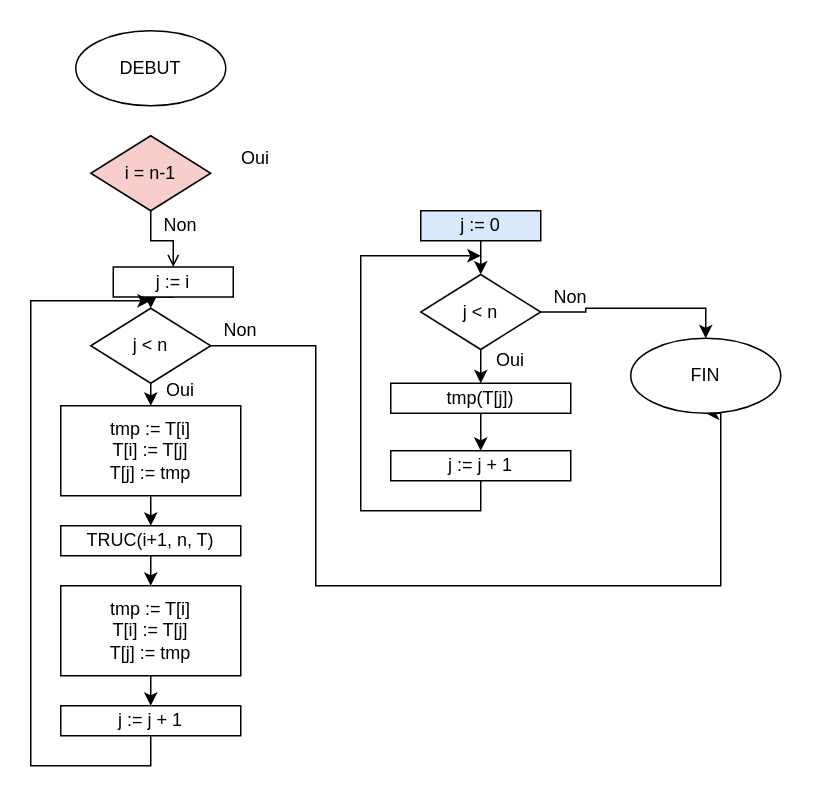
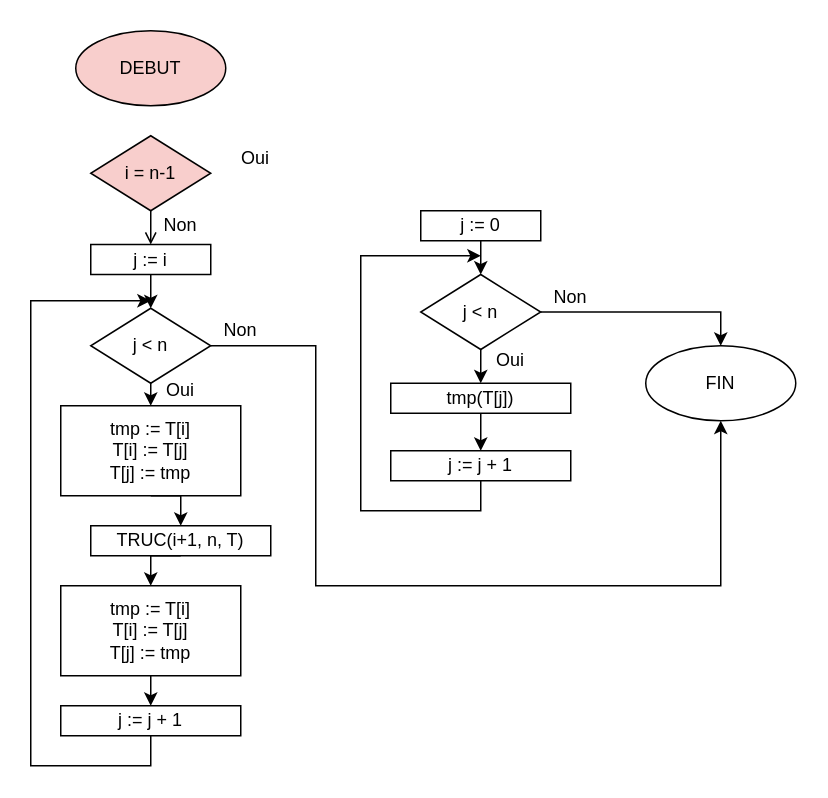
(151, 68) -> (151, 68)
(481, 226) -> (481, 226)
(173, 282) -> (151, 260)
(706, 376) -> (721, 383)
(151, 541) -> (181, 541)
